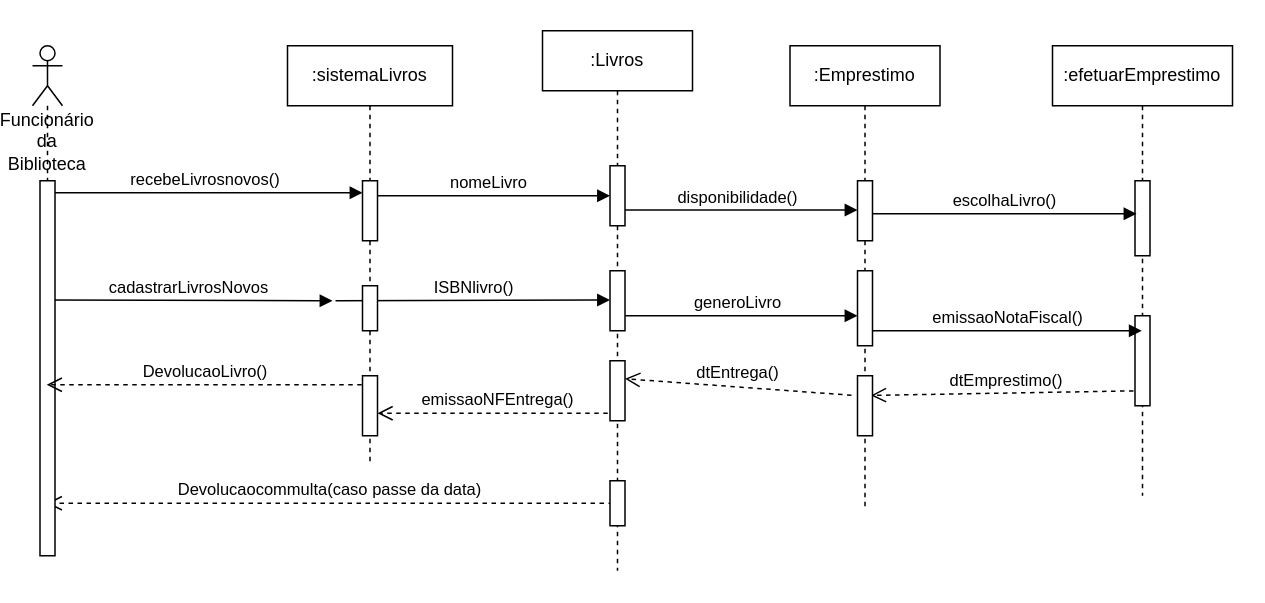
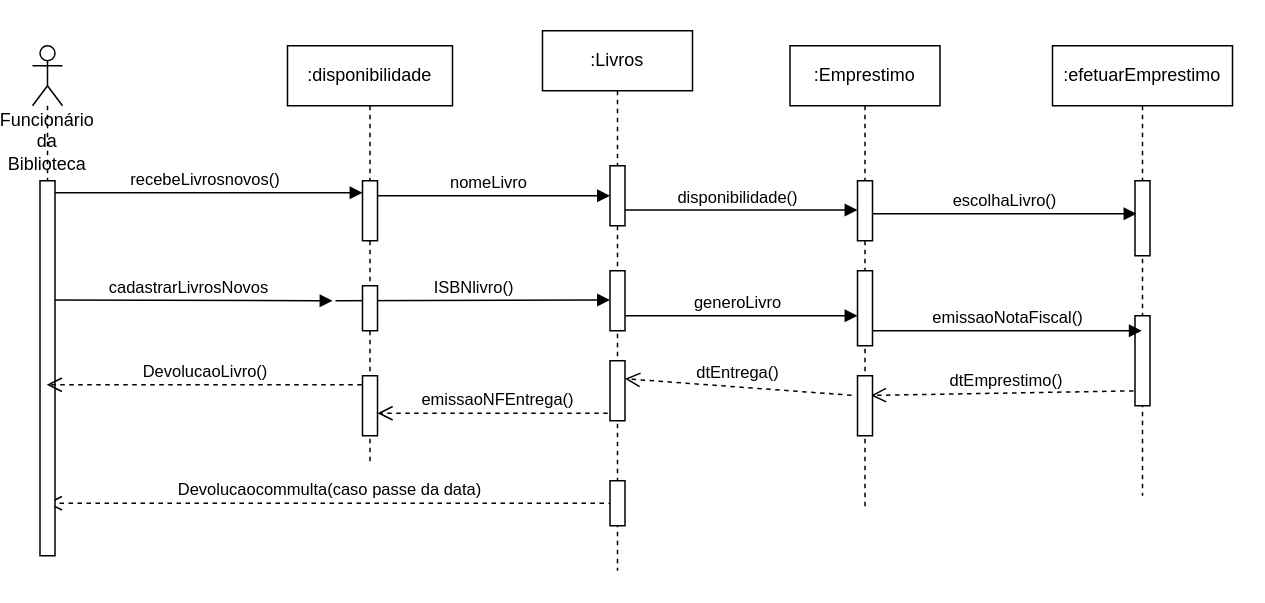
(370, 76) -> (370, 76)
